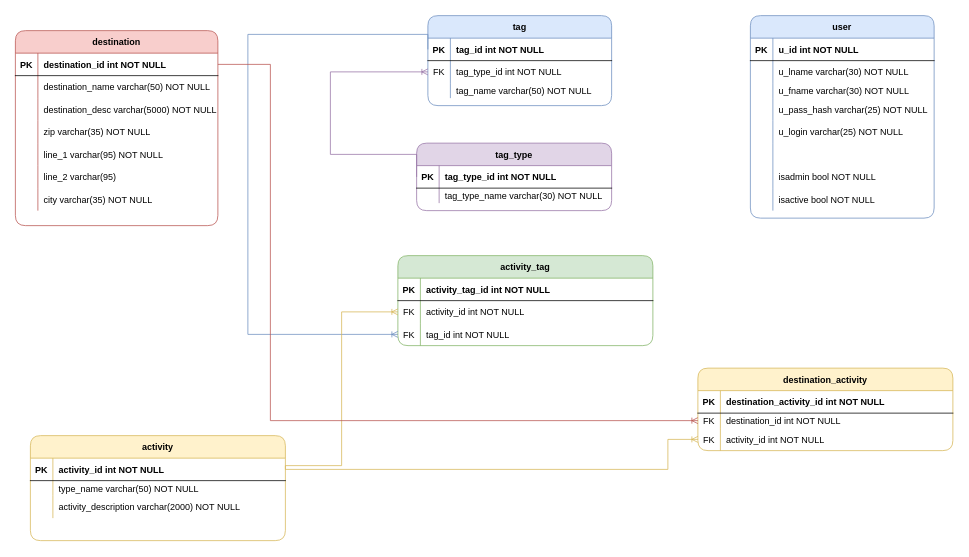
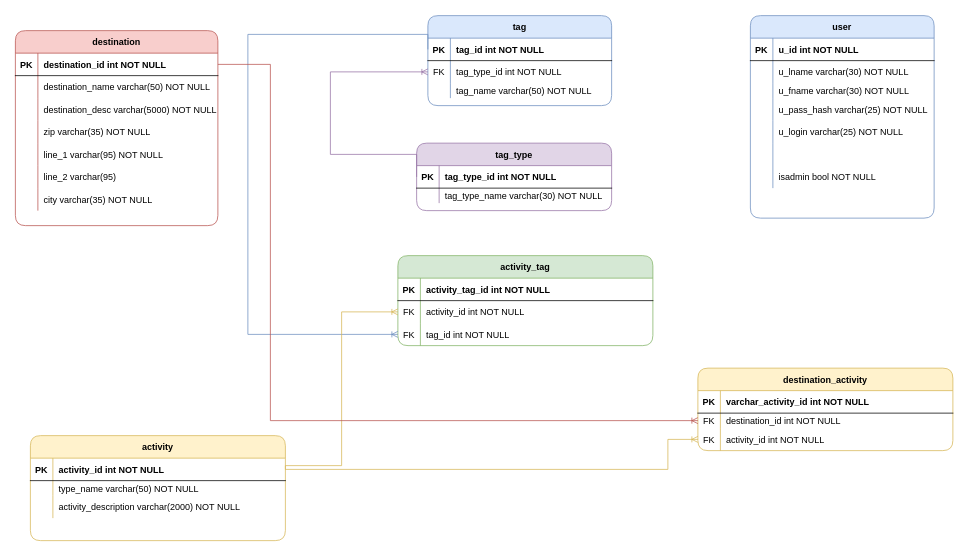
(854, 199) -> none
(806, 402) -> (798, 402)
